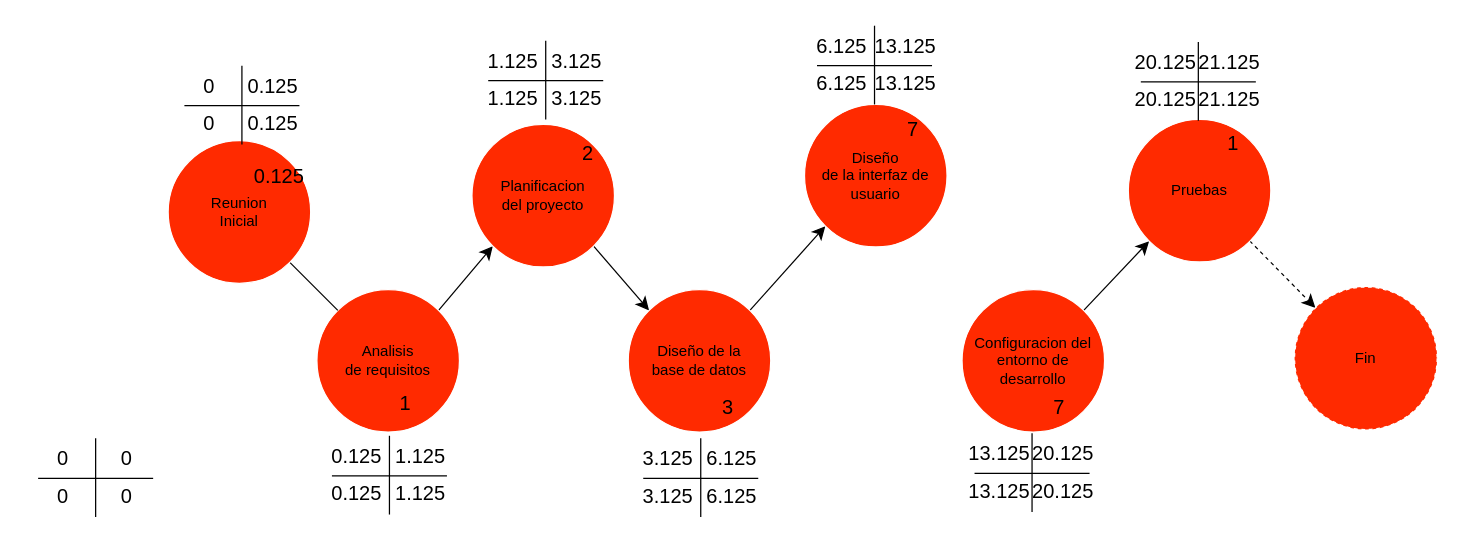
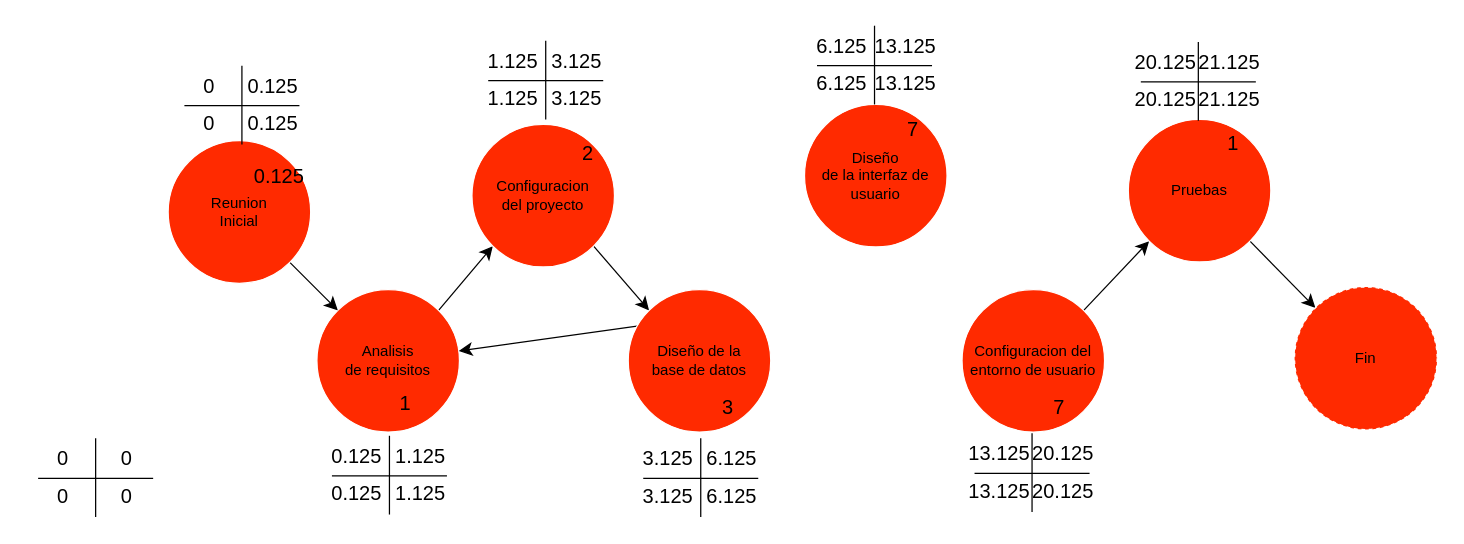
(543, 196) -> (543, 196)
(784, 272) -> (553, 338)
(1280, 272) -> (1280, 272)
(332, 305) -> (329, 302)
(1033, 361) -> (1033, 361)
